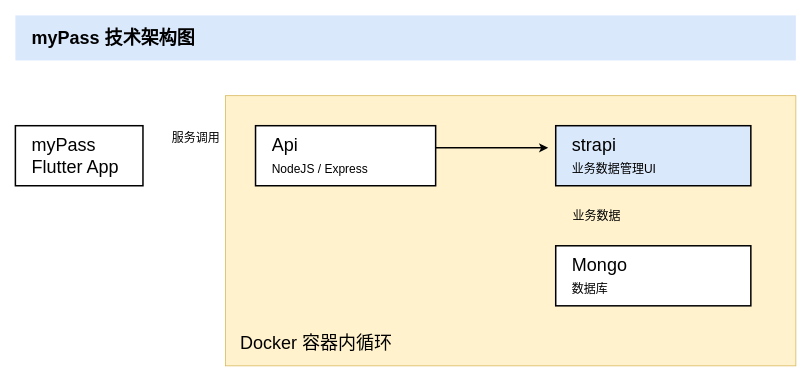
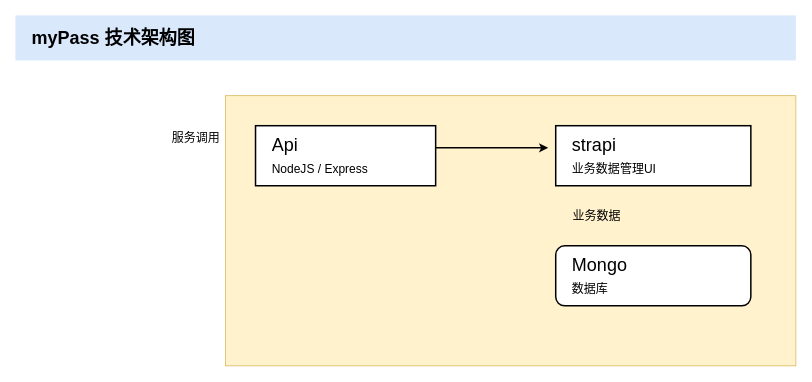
(79, 156) -> none
(653, 156) -> (653, 156)
(653, 276) -> (653, 276)
(316, 343) -> none
